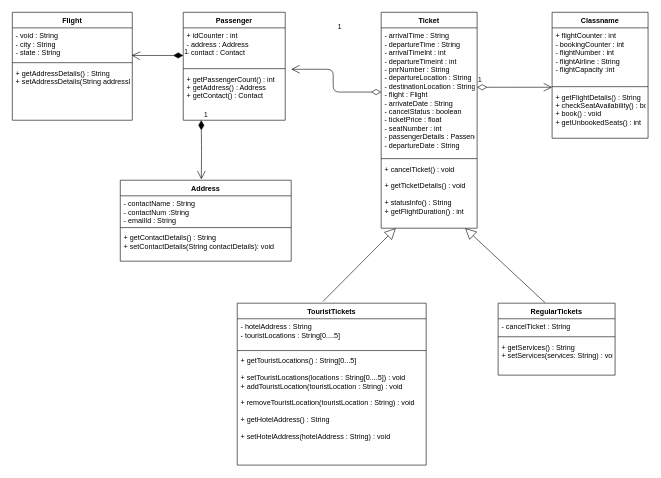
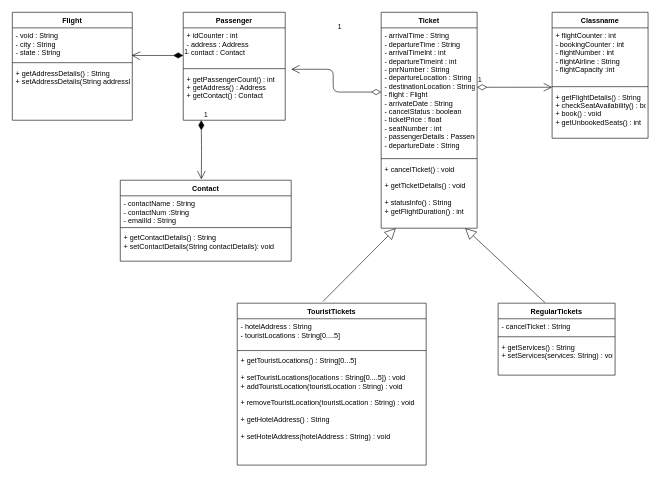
(206, 188) -> (206, 188)
